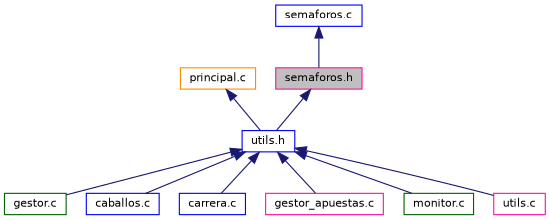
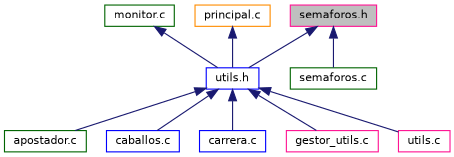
(319, 16) -> (333, 78)
(319, 53) -> (333, 53)
(359, 174) -> (191, 50)
(35, 204) -> (45, 141)
(324, 204) -> (332, 141)
